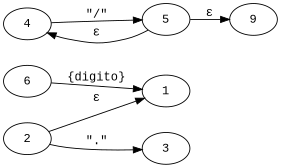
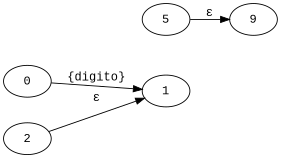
(27, 24) -> none
(27, 81) -> (27, 81)
(166, 148) -> none
